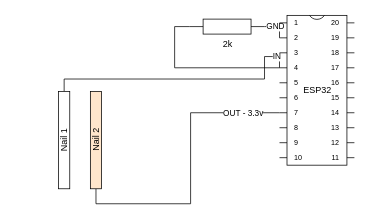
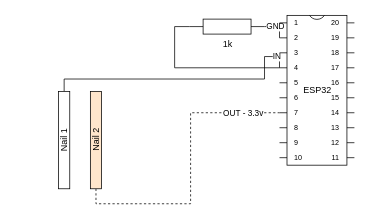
(228, 45) -> (228, 45)
(191, 197) -> (191, 197)
